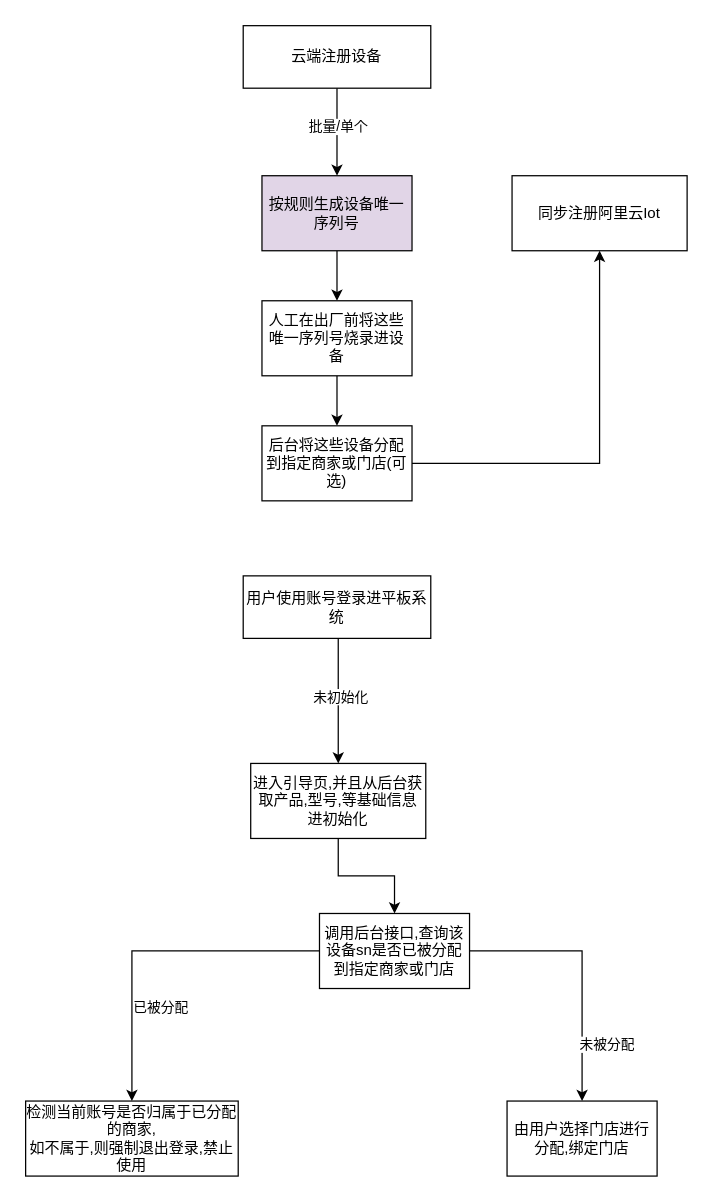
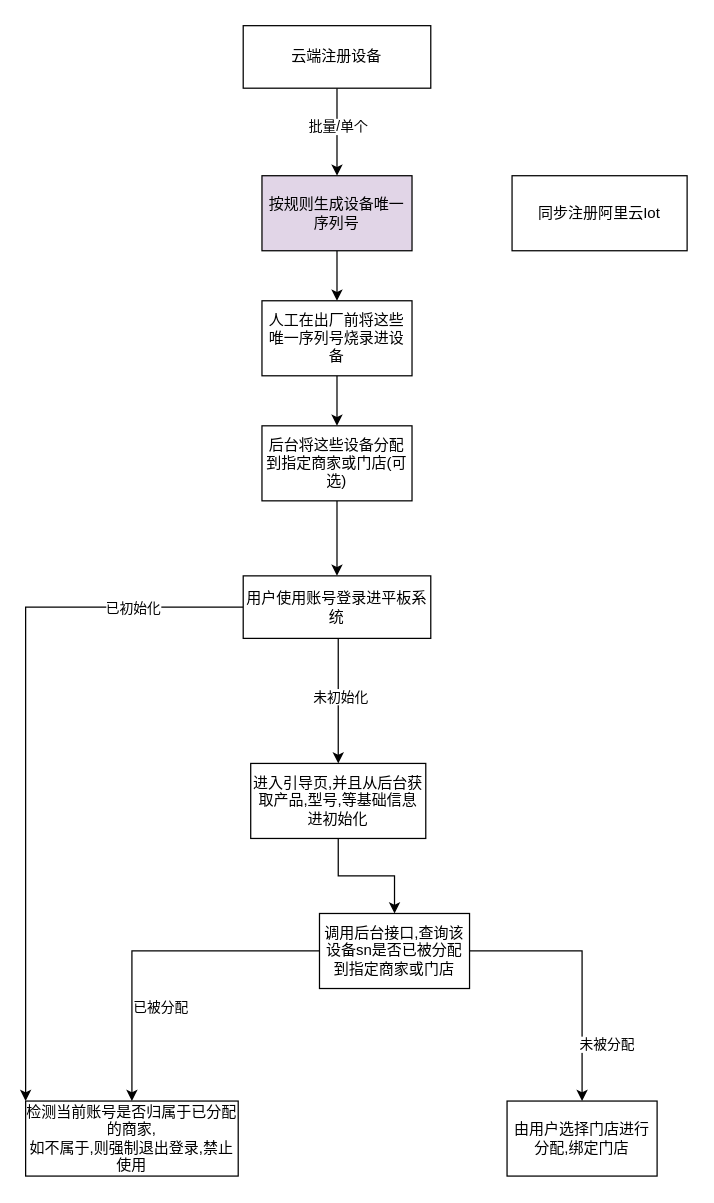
(599, 455) -> (337, 534)
none -> (26, 741)
